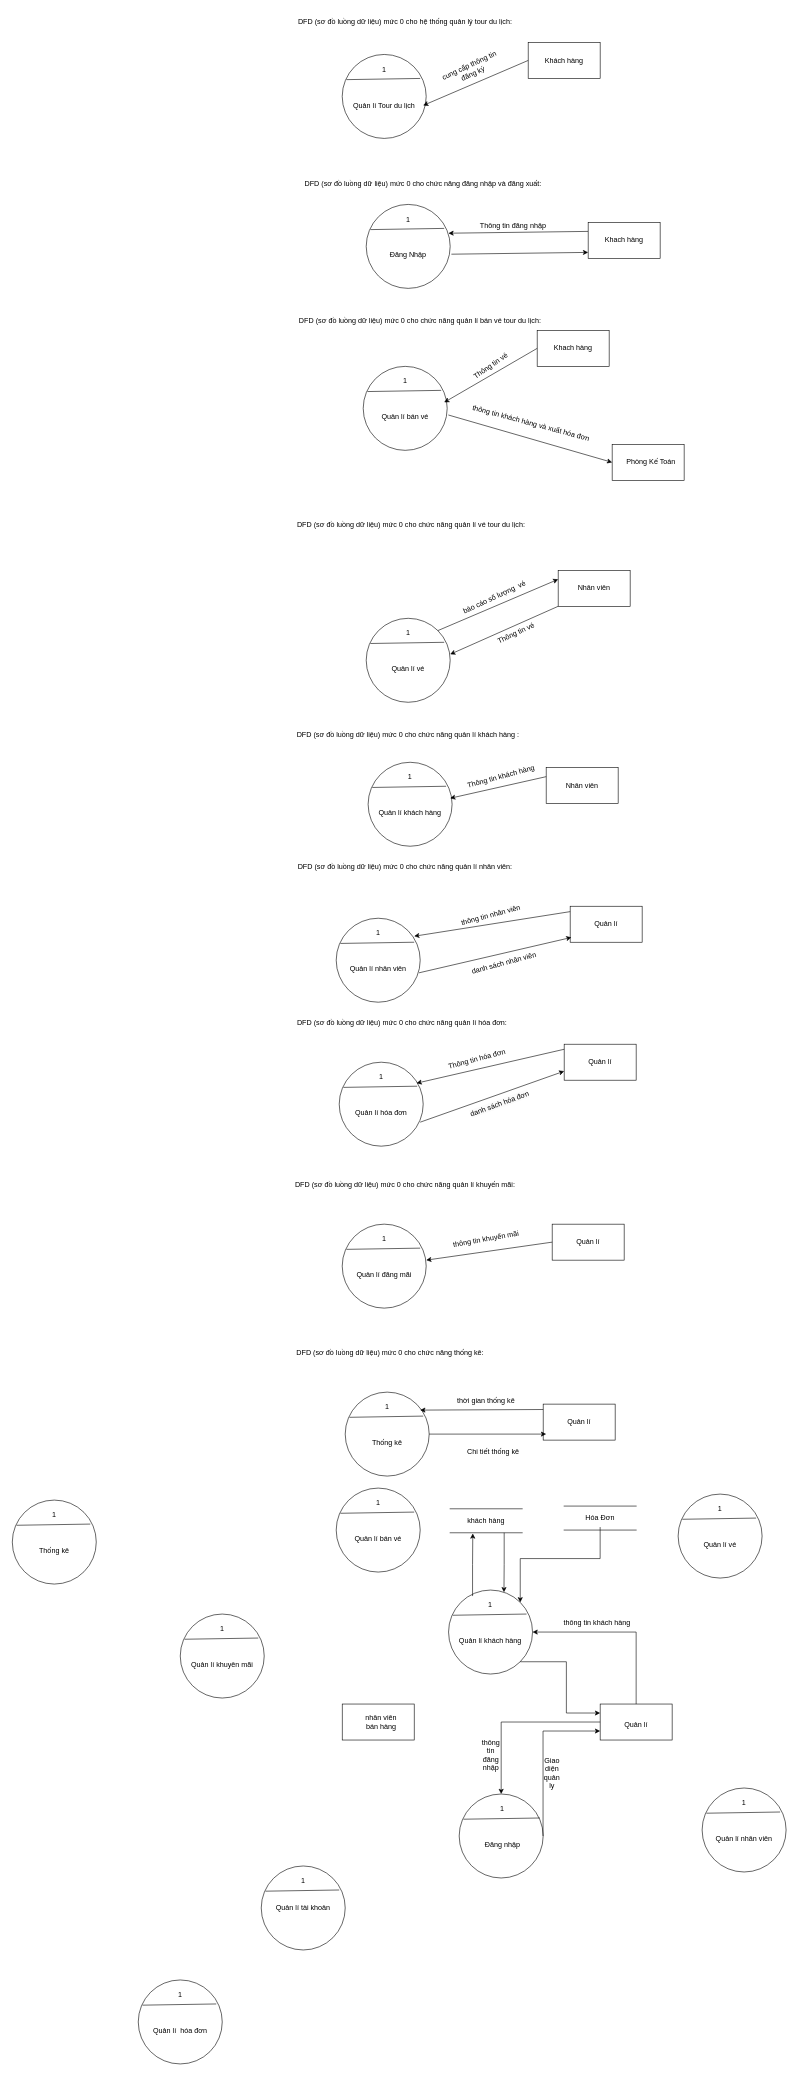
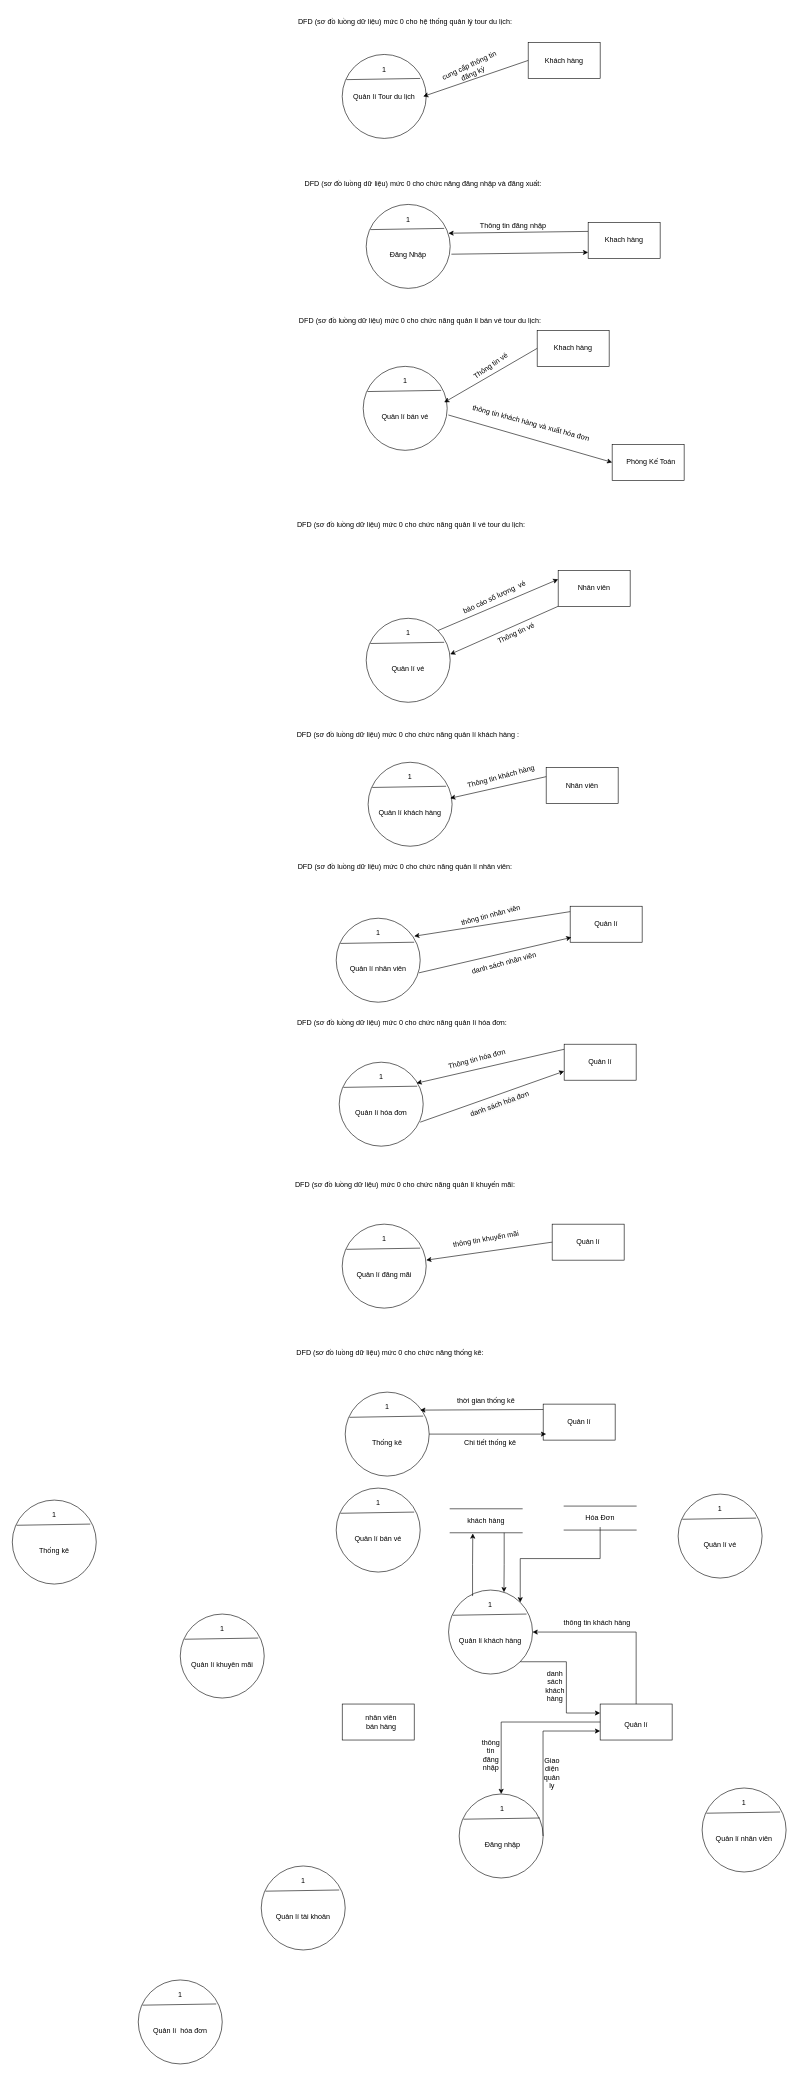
(384, 105) -> (384, 96)
(494, 1452) -> (491, 1443)
none -> (555, 1686)
(303, 1908) -> (303, 1917)
